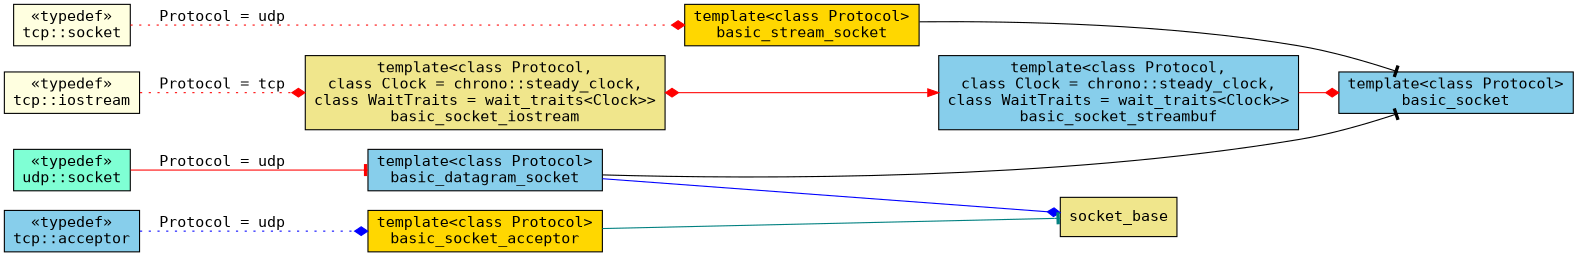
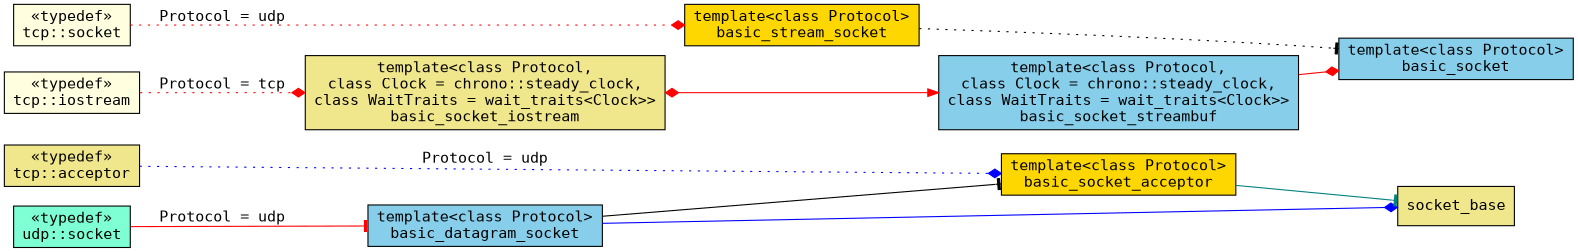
(1158, 29) -> (1126, 37)
(1000, 170) -> (799, 200)
(72, 231) -> (72, 166)
